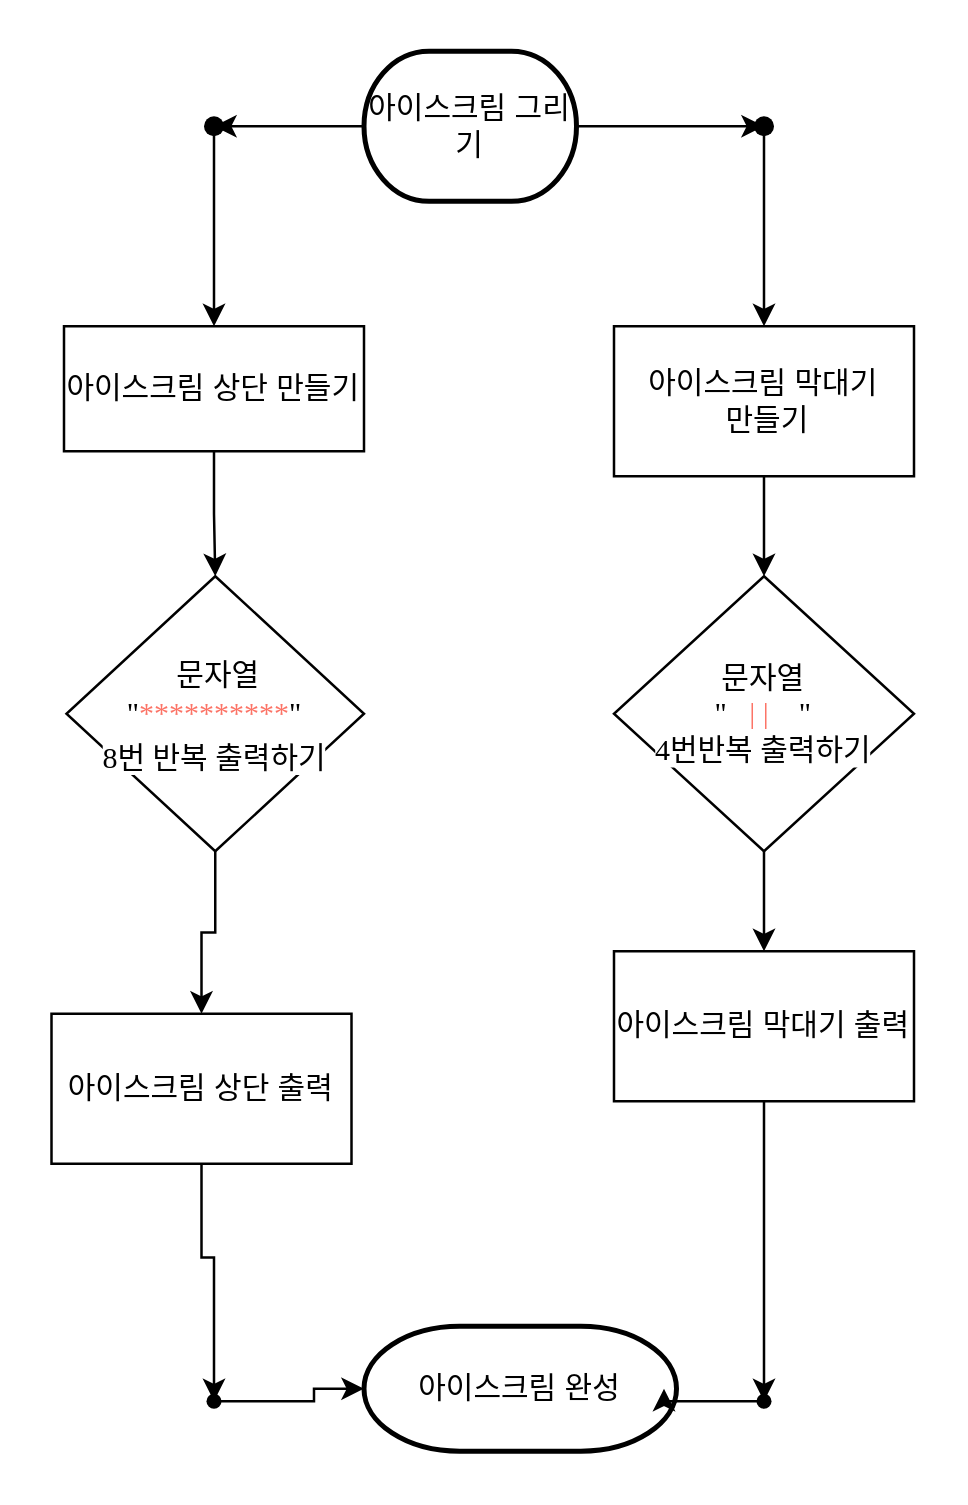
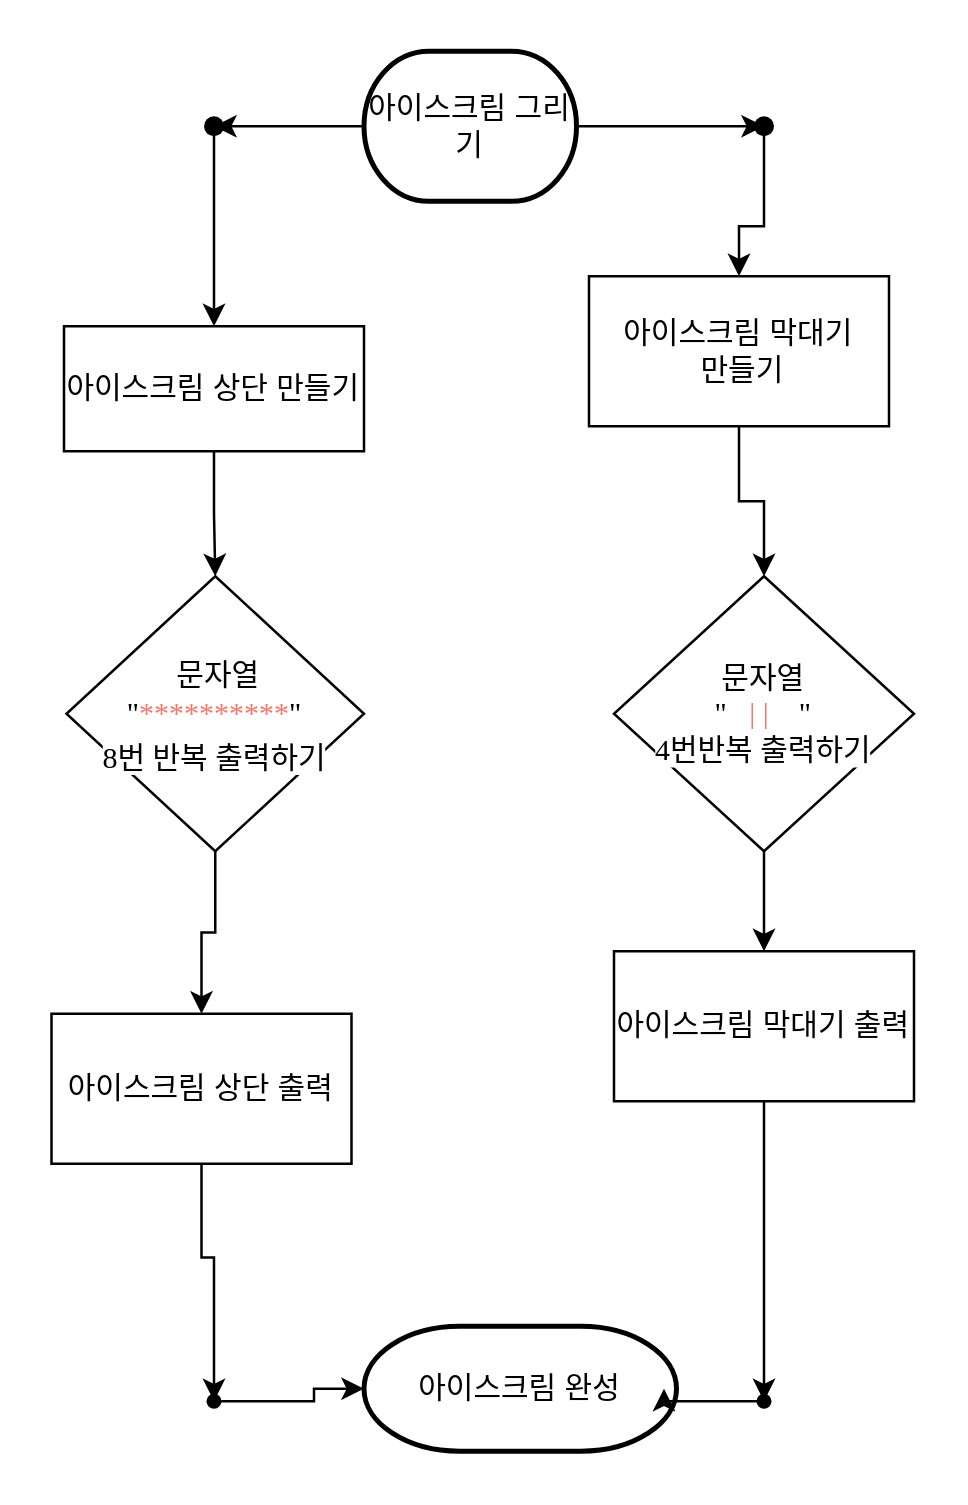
(764, 401) -> (739, 351)
